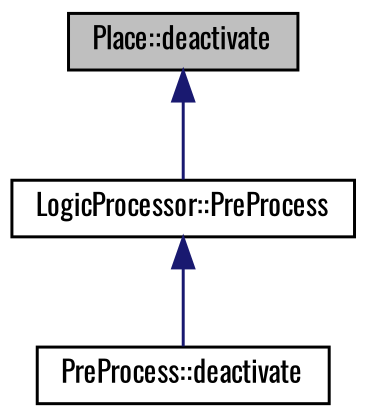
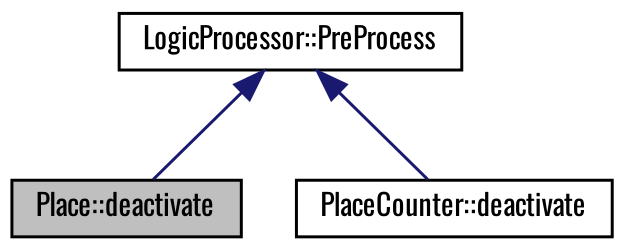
(183, 141) -> (198, 136)
(183, 375) -> (454, 209)
